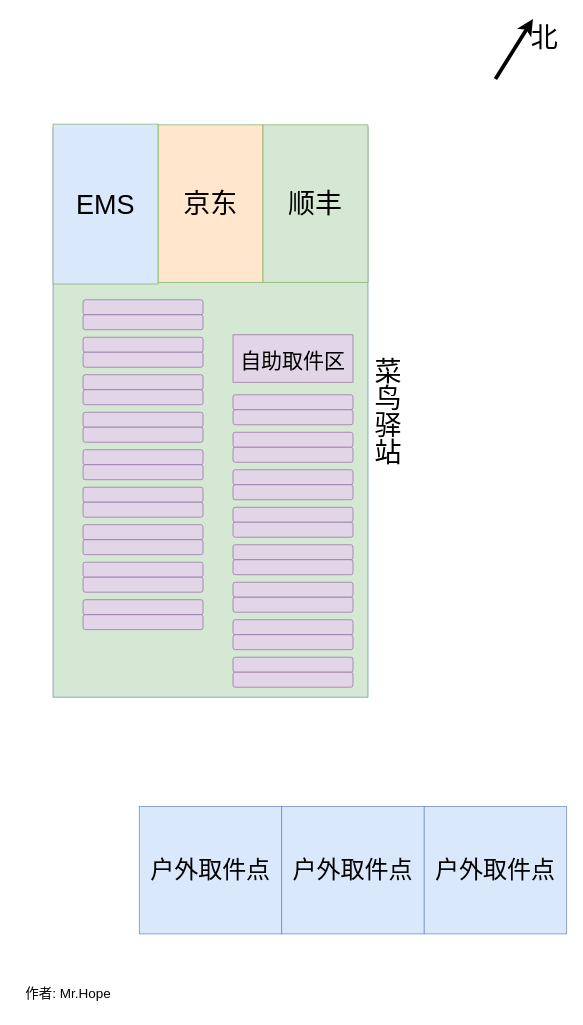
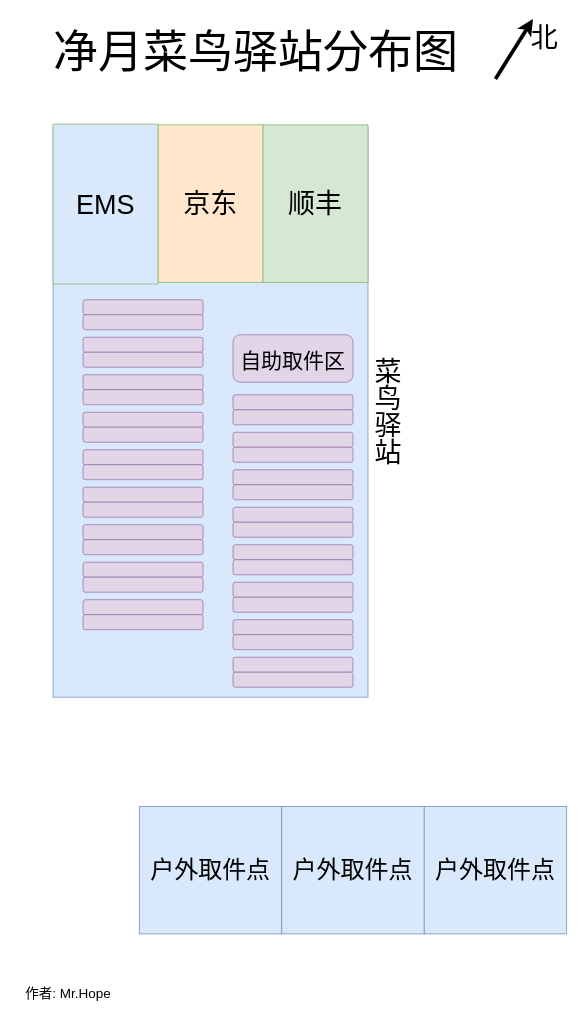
none -> (255, 53)
(293, 359) -> (293, 359)
(210, 412) -> (210, 412)
